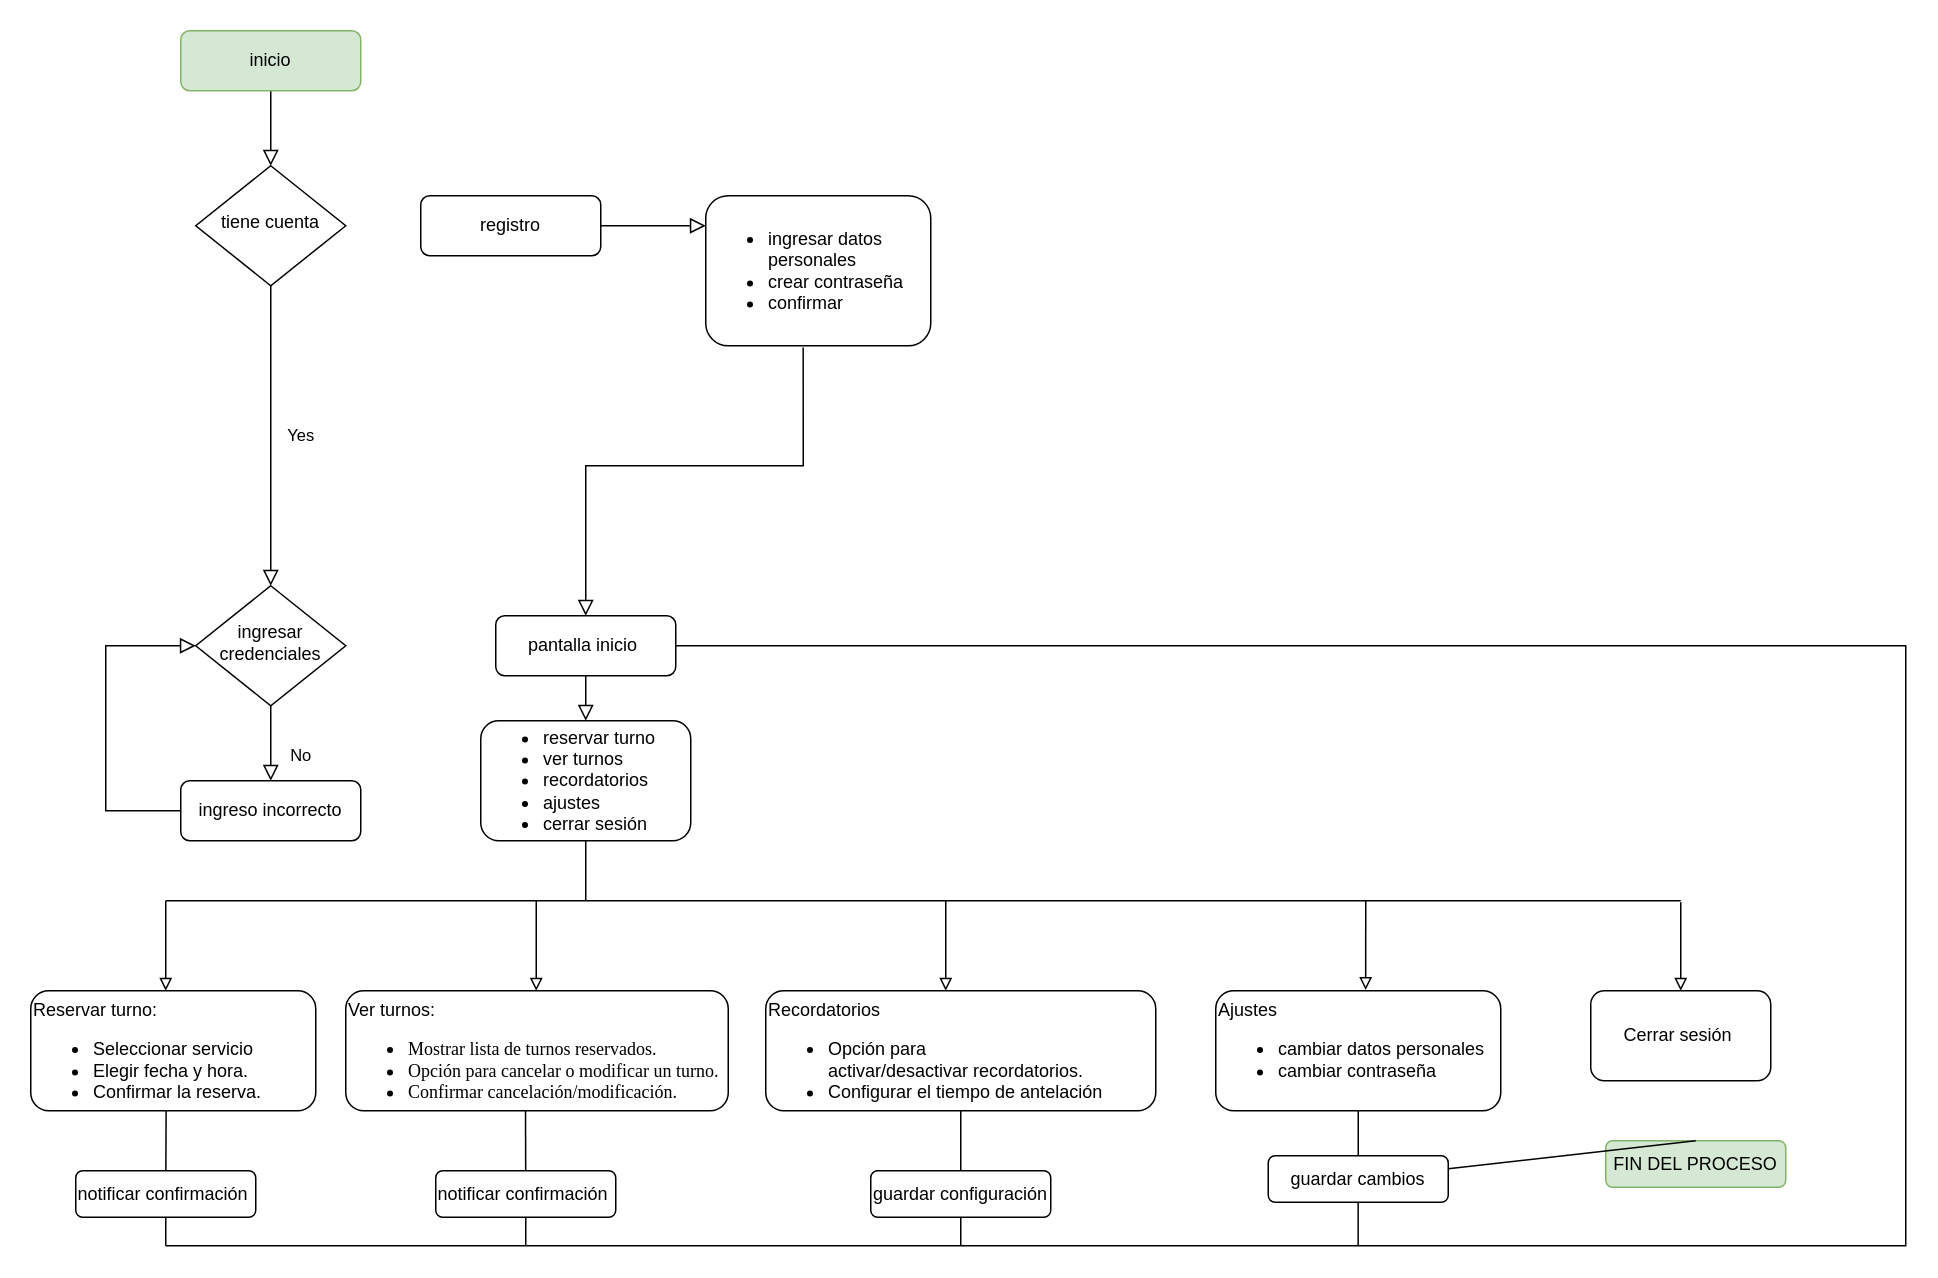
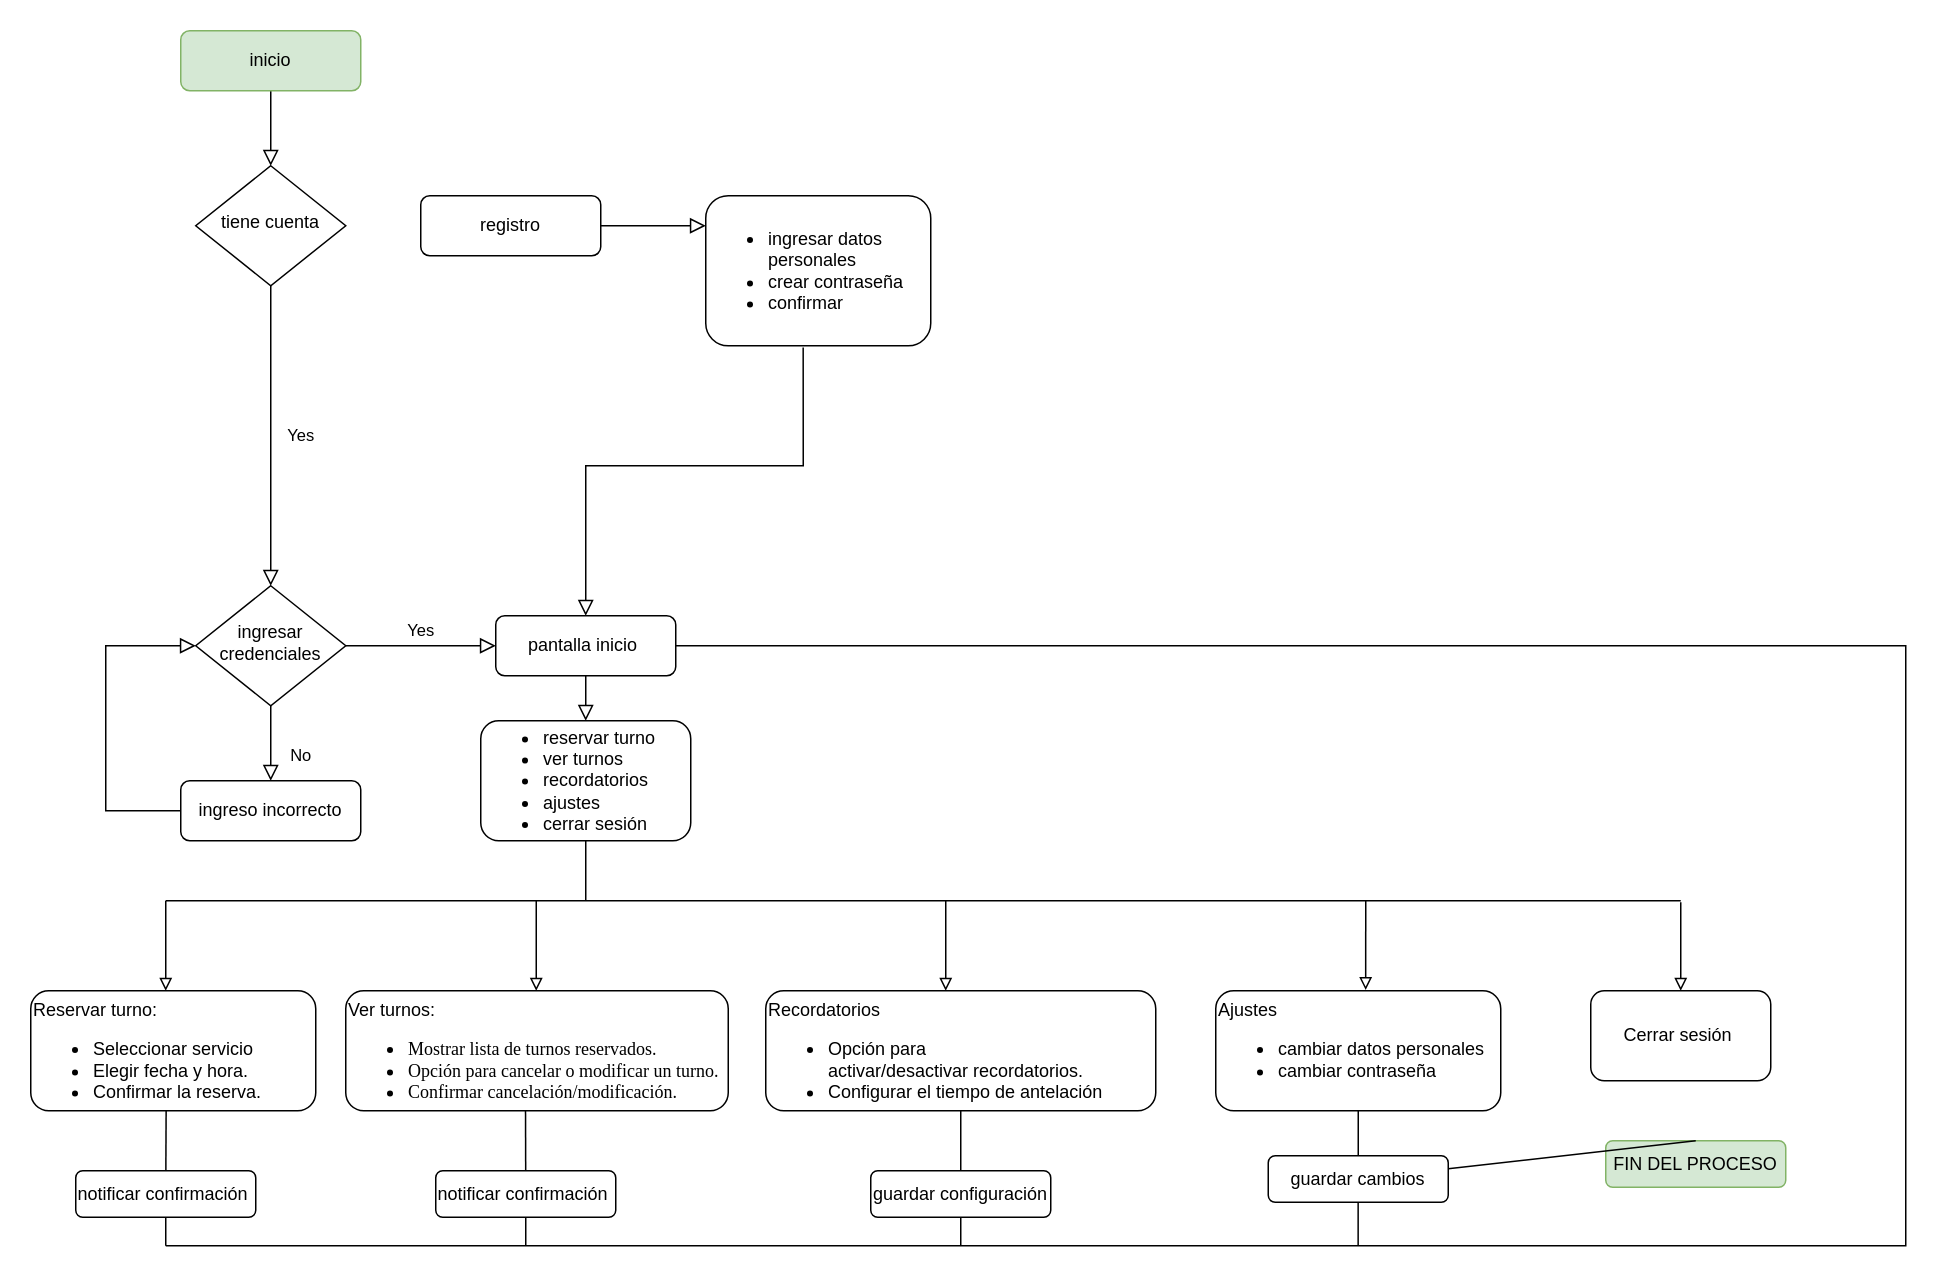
none -> (413, 646)
